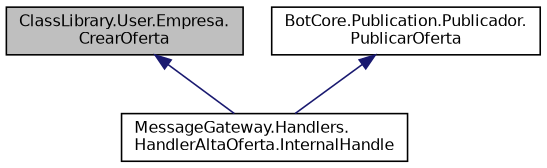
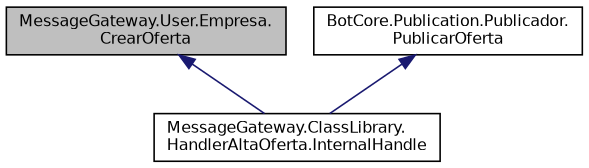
(125, 31) -> (146, 31)
(265, 137) -> (297, 137)
